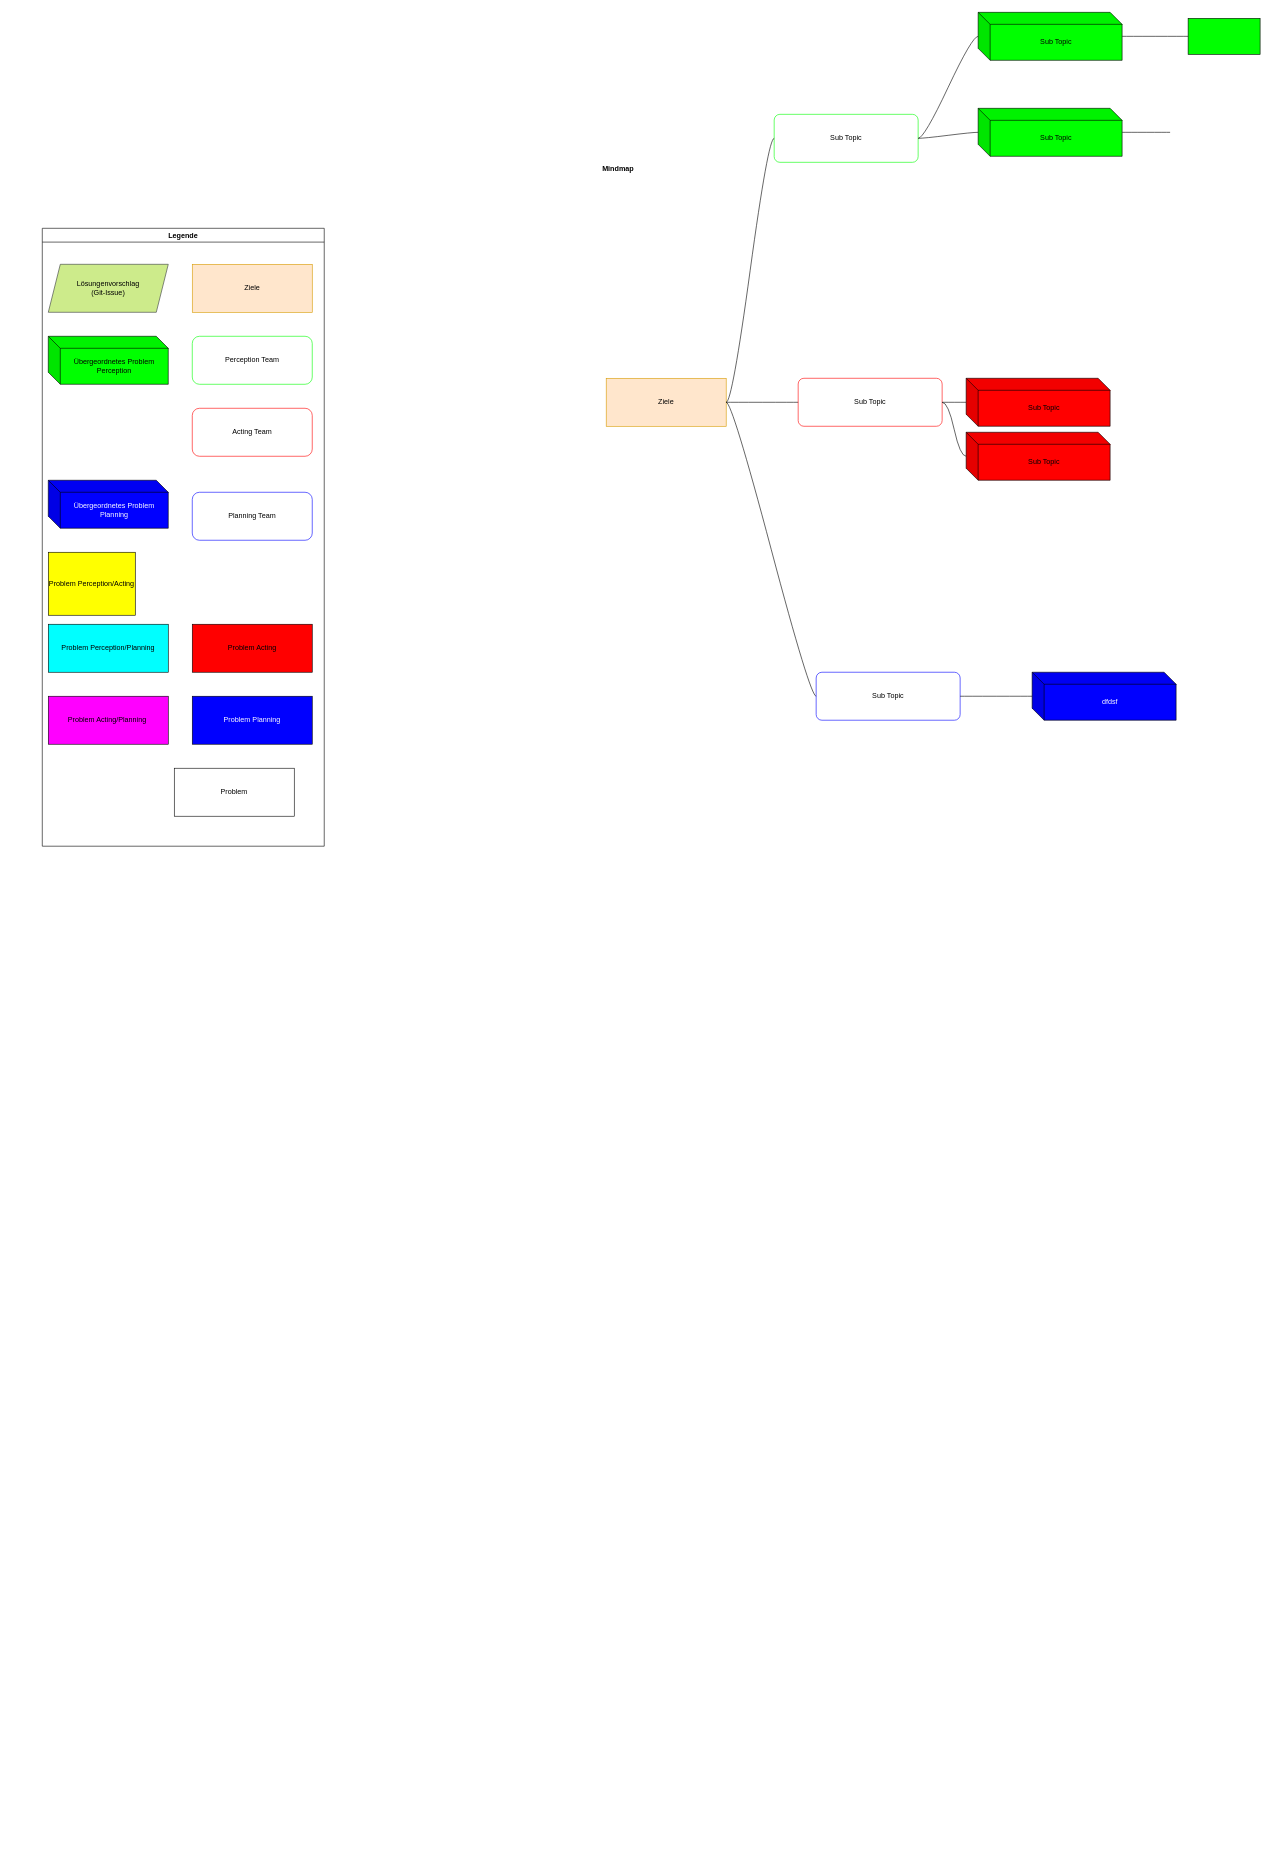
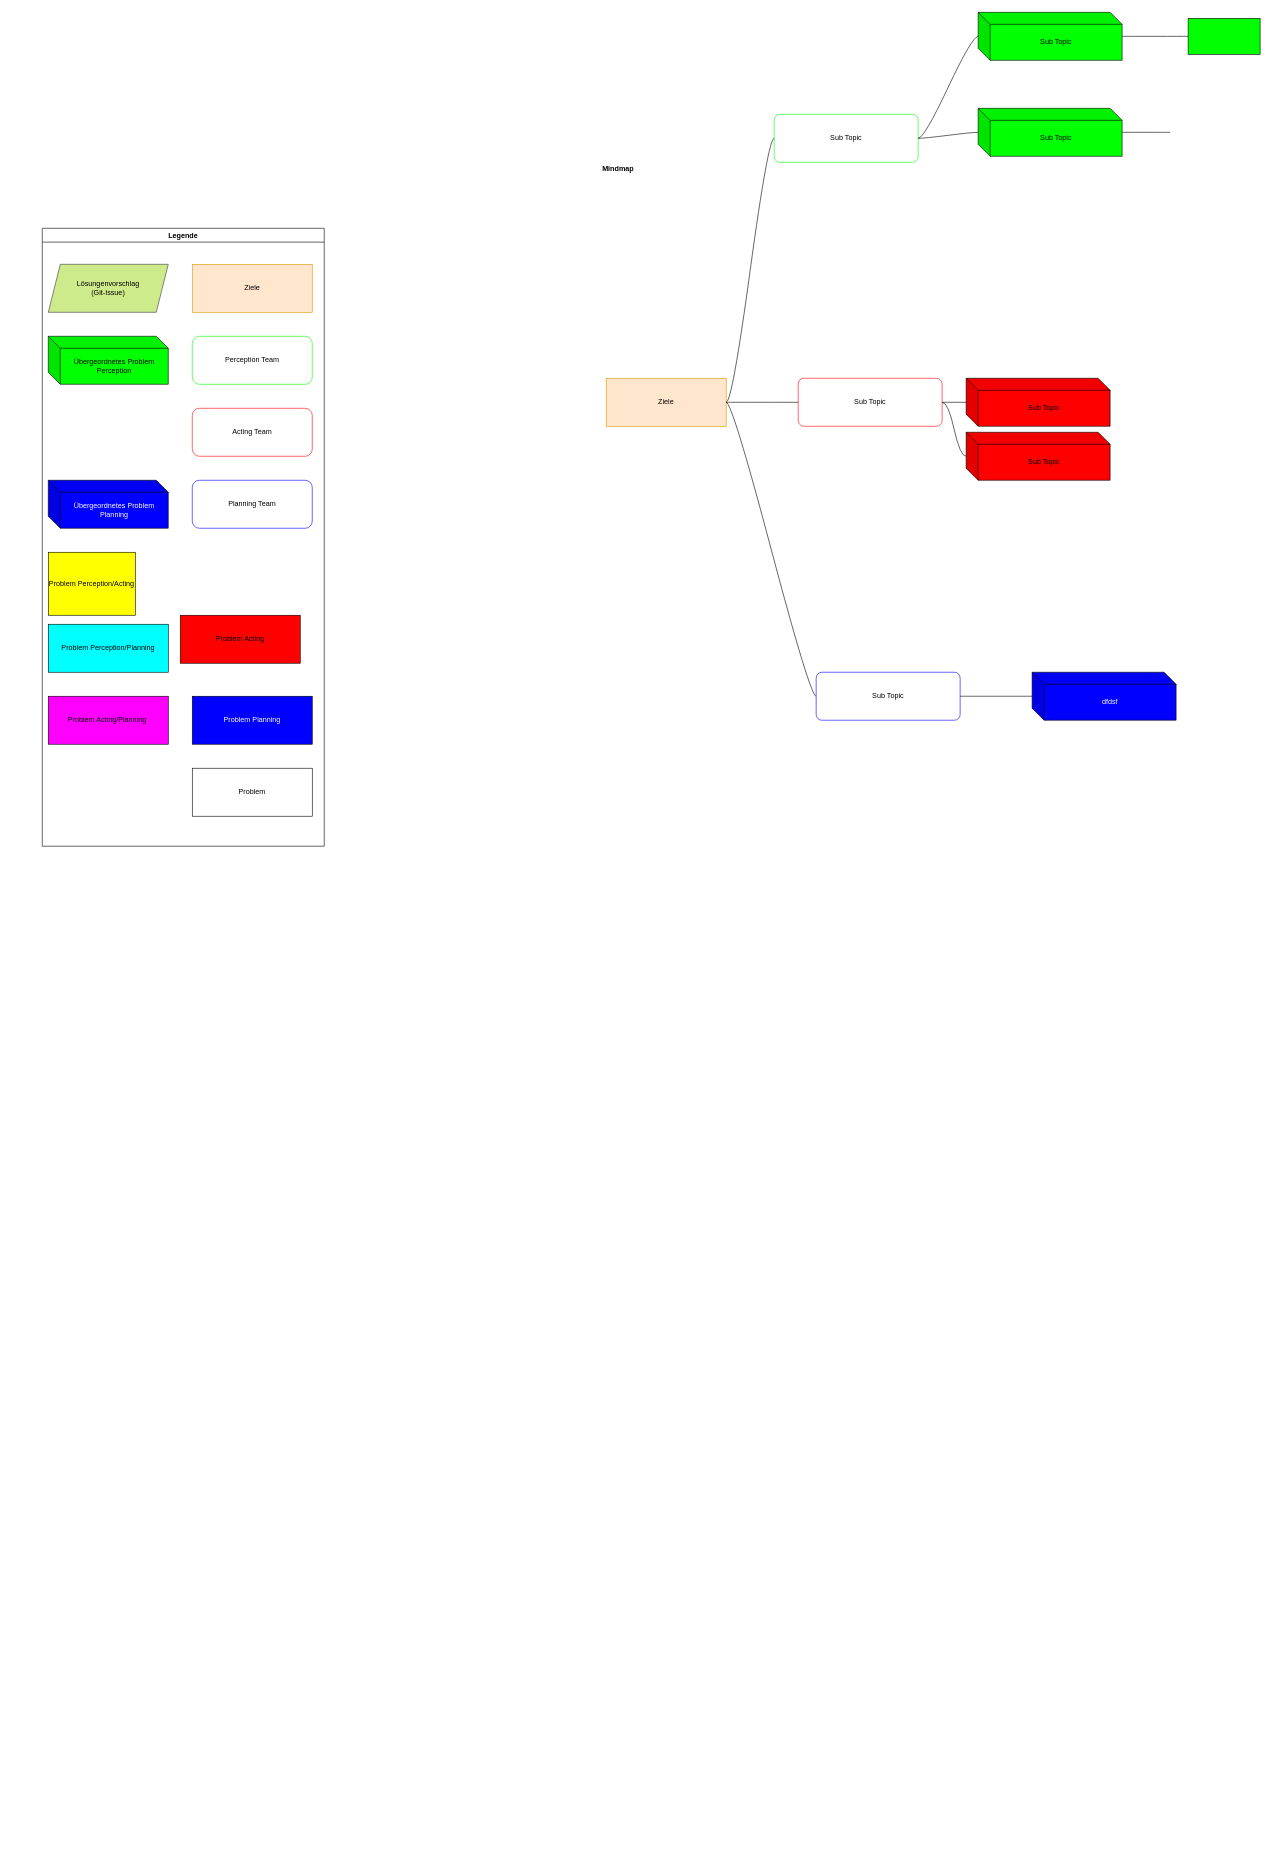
(252, 516) -> (252, 504)
(252, 648) -> (240, 639)
(234, 792) -> (252, 792)
